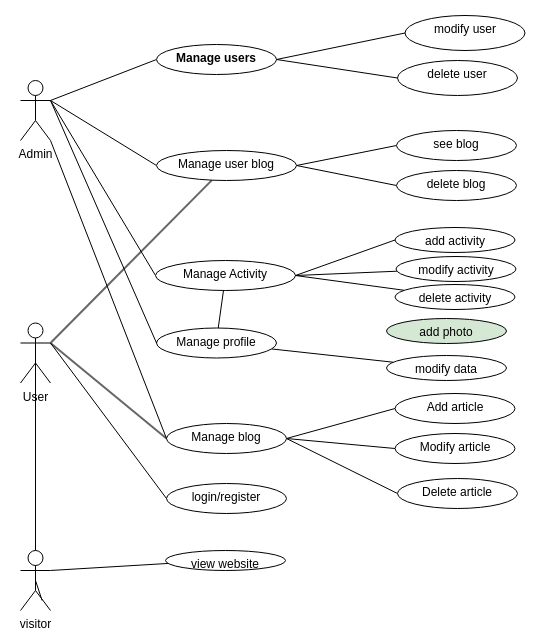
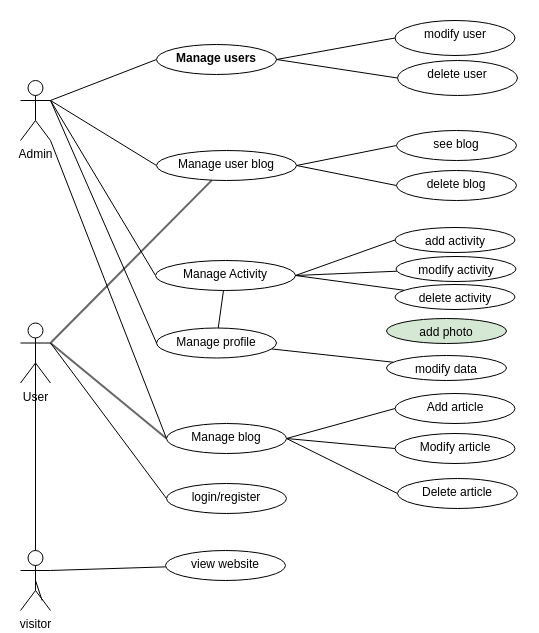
(465, 33) -> (455, 38)
(226, 561) -> (226, 566)
